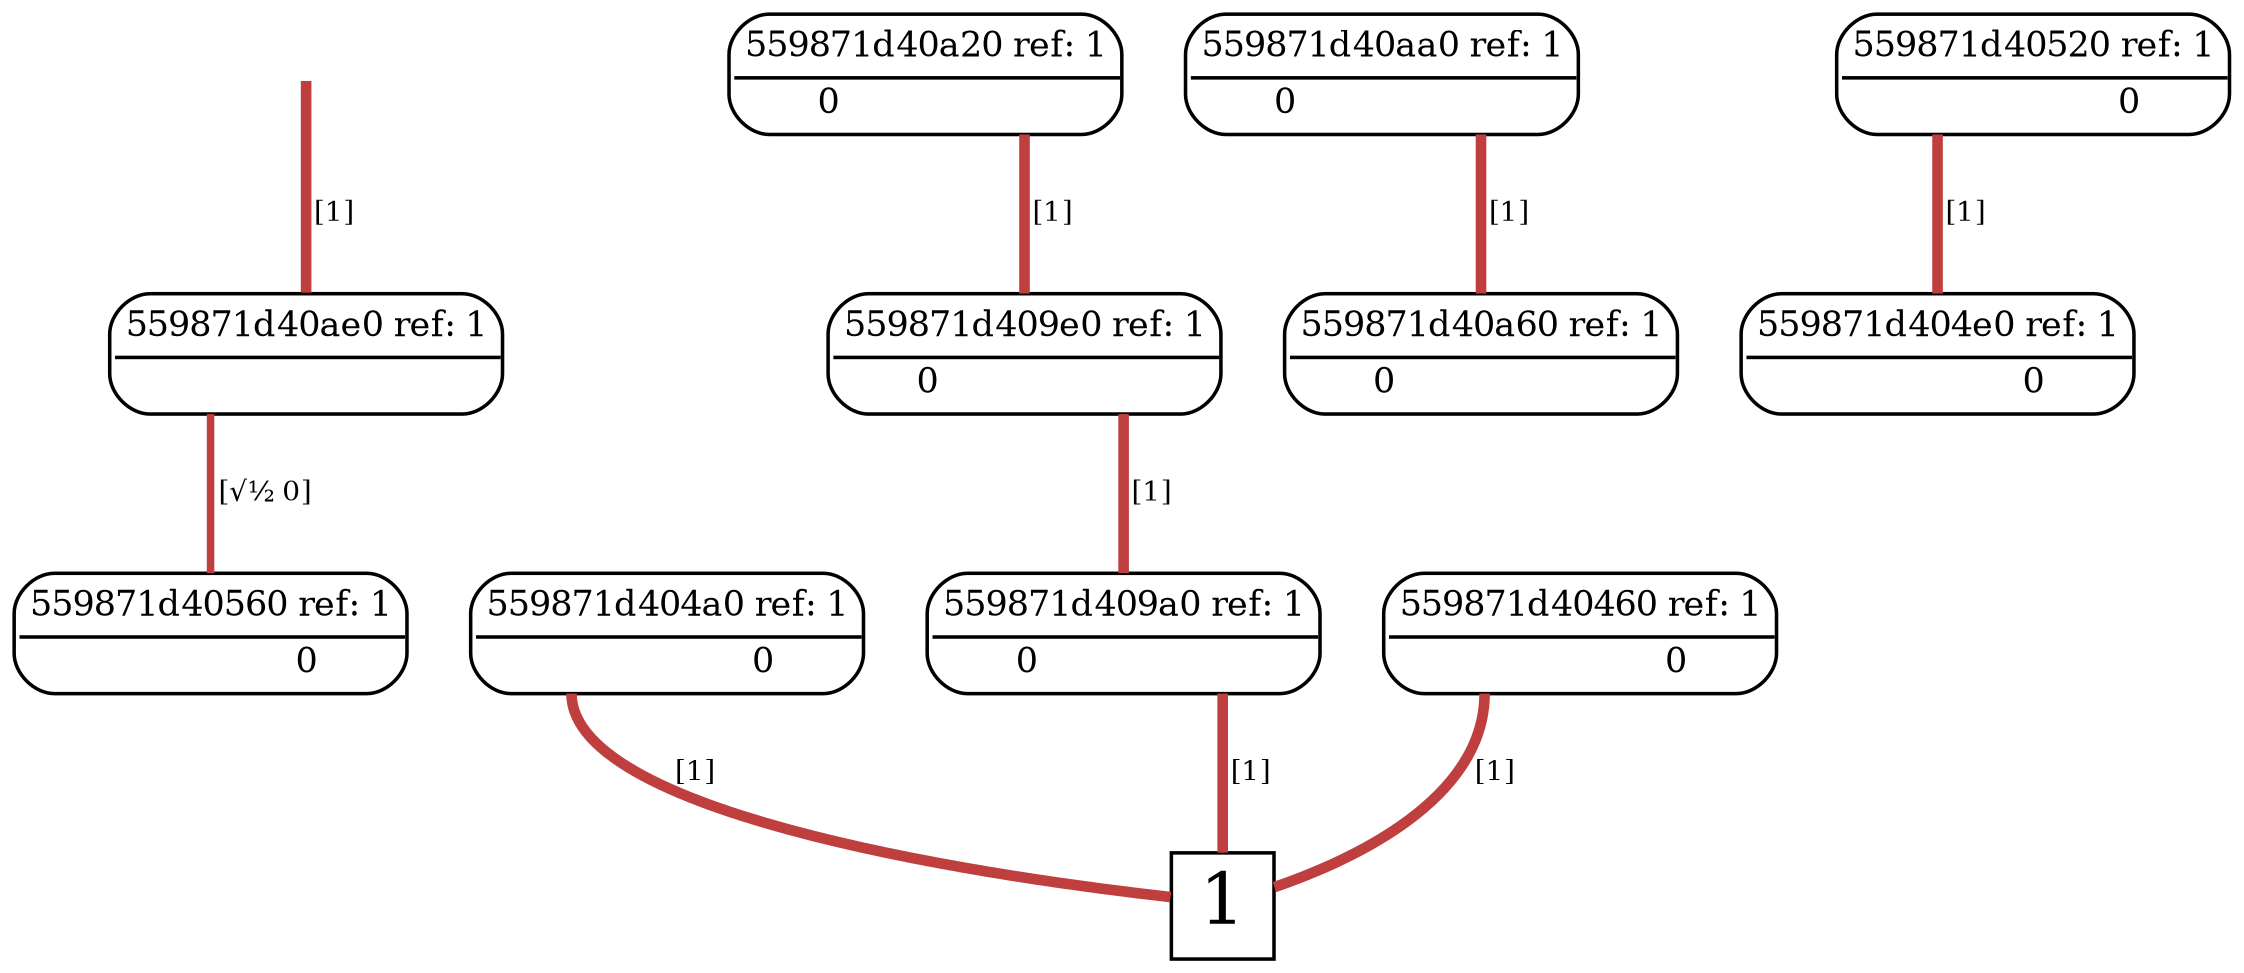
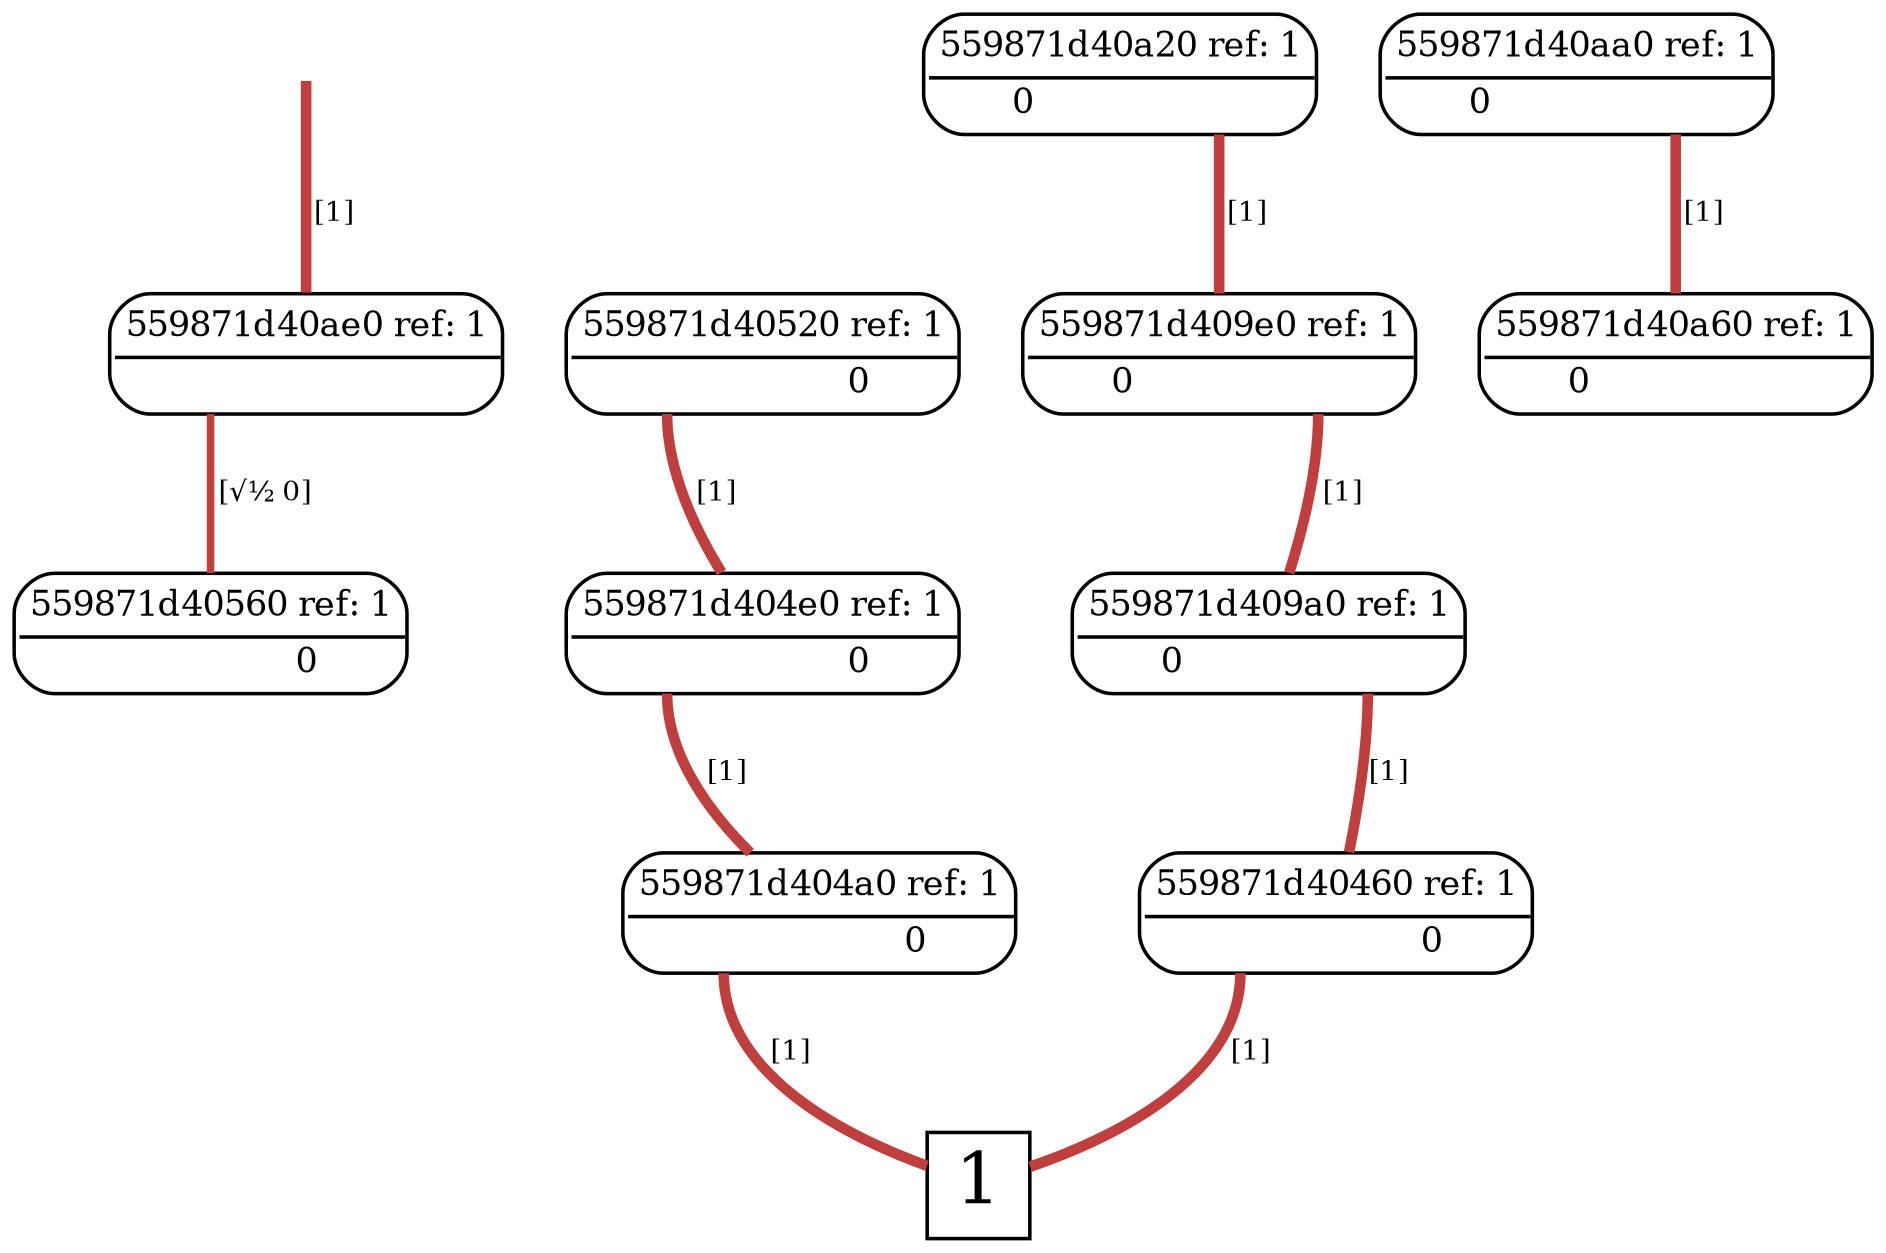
(1223, 773) -> (1362, 773)
none -> (693, 781)
